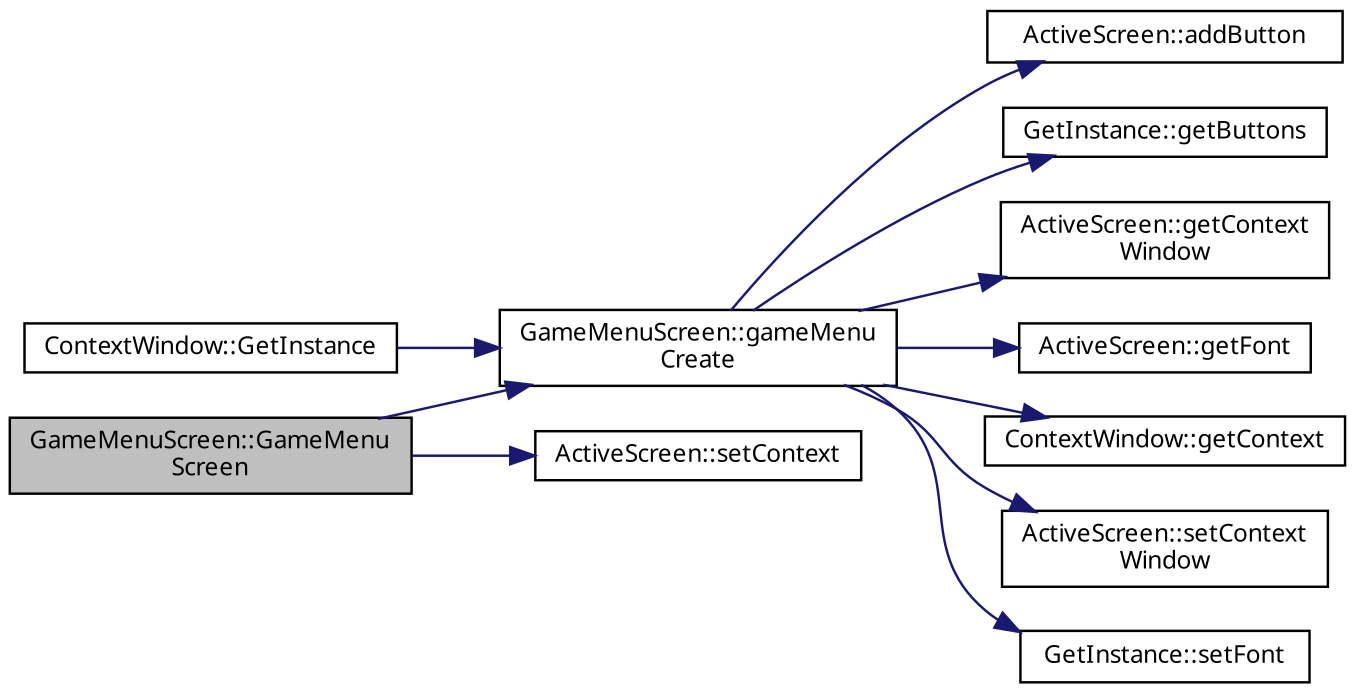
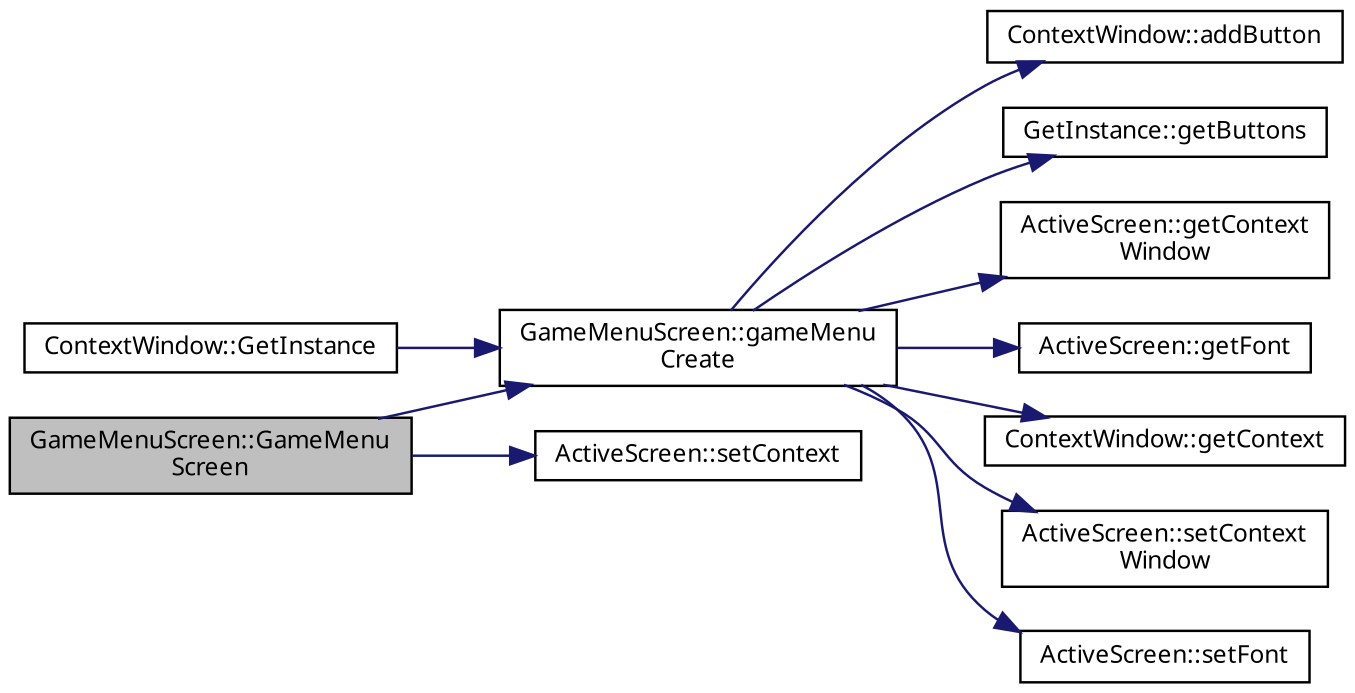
(1165, 37) -> (1165, 37)
(1165, 657) -> (1165, 657)
